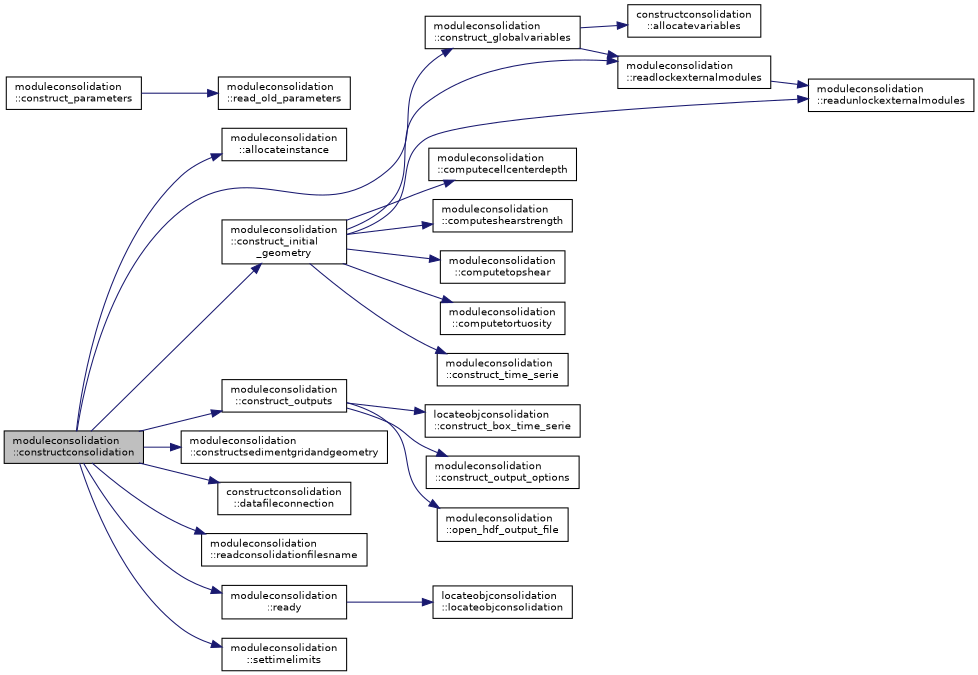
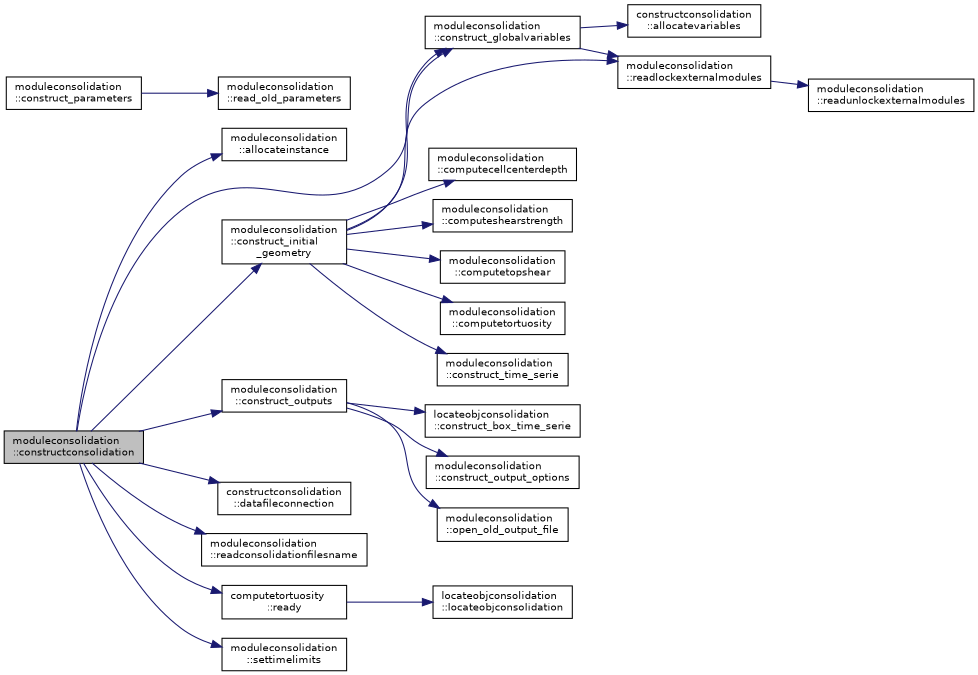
(544, 117) -> (407, 151)
(284, 447) -> none
(503, 525) -> (503, 525)
(284, 602) -> (284, 602)
